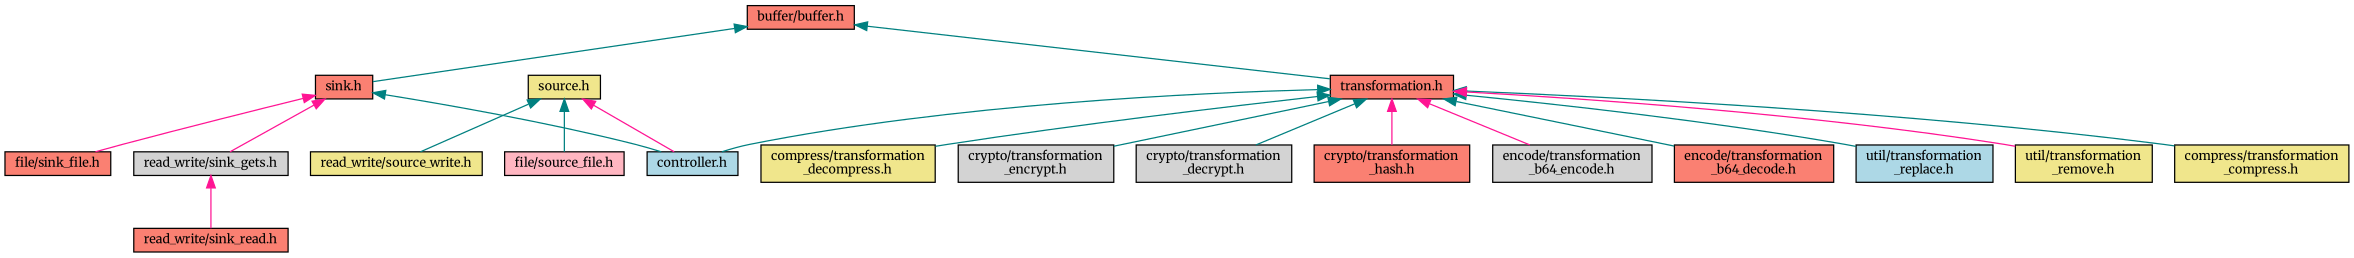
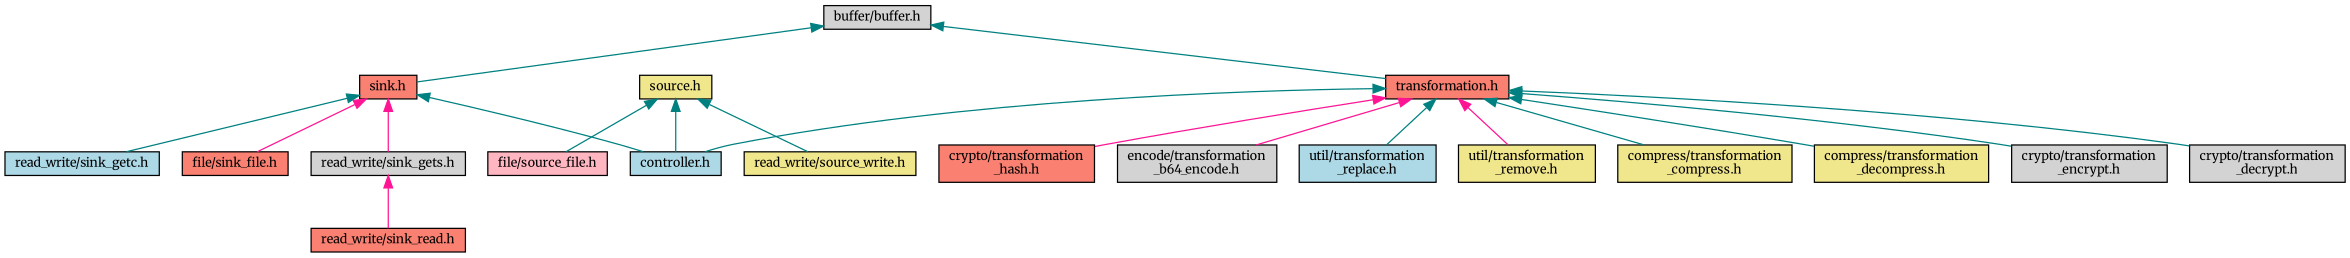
(801, 17) -> (877, 17)
(634, 129) -> (676, 132)
none -> (82, 164)
(1754, 164) -> none
